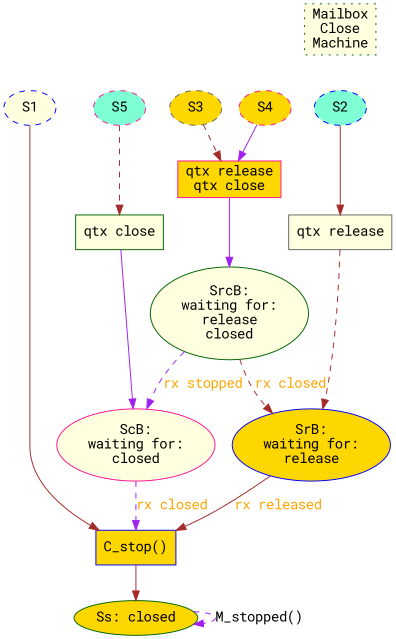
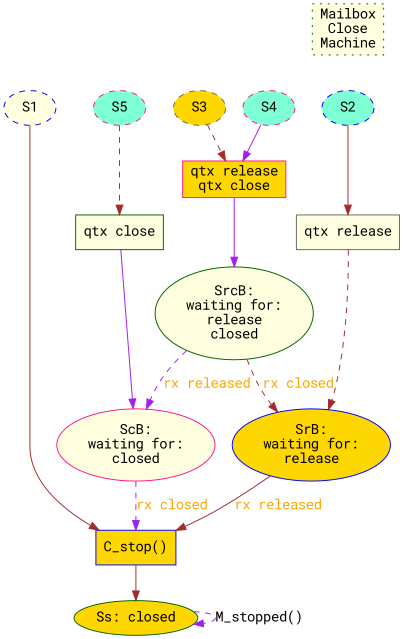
(265, 108) -> (269, 108)
(203, 384) -> (207, 384)
